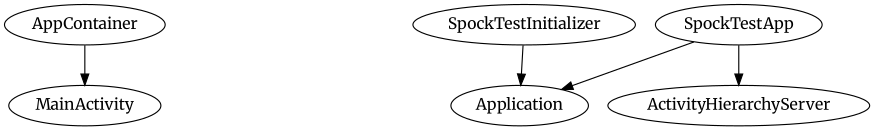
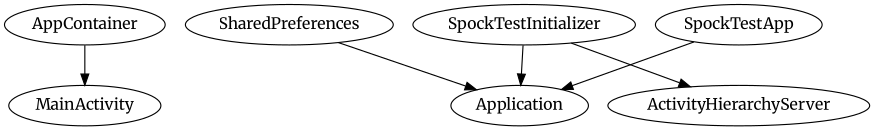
none -> (289, 25)
(739, 60) -> (620, 61)
